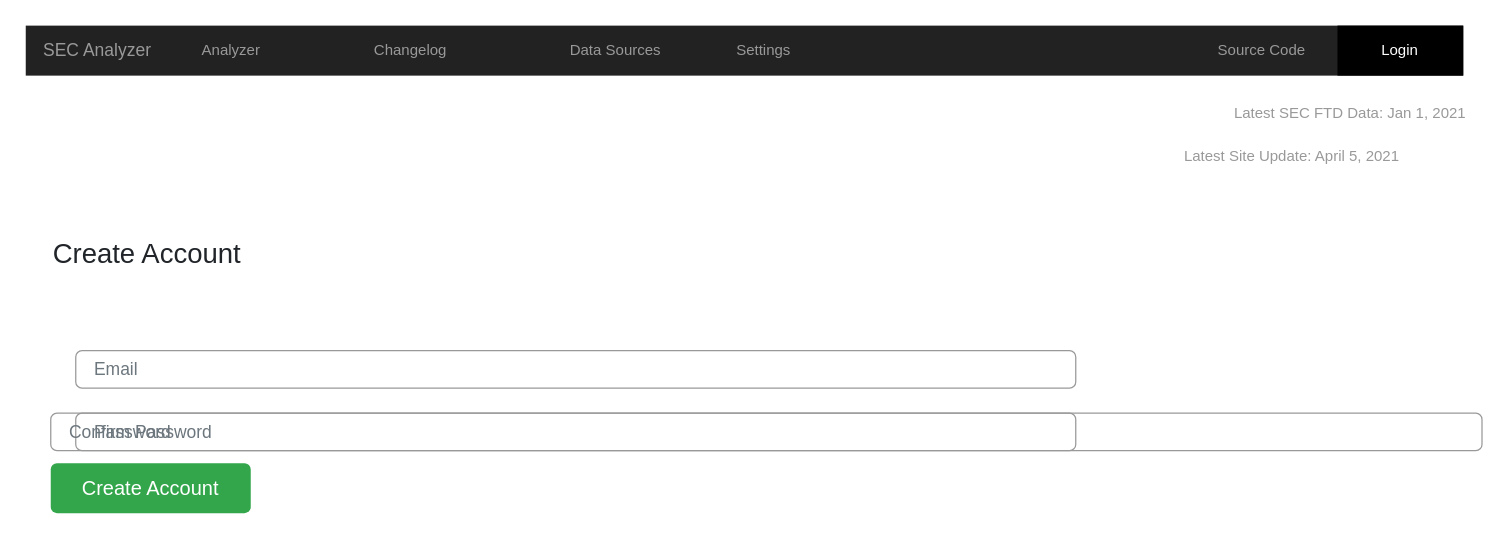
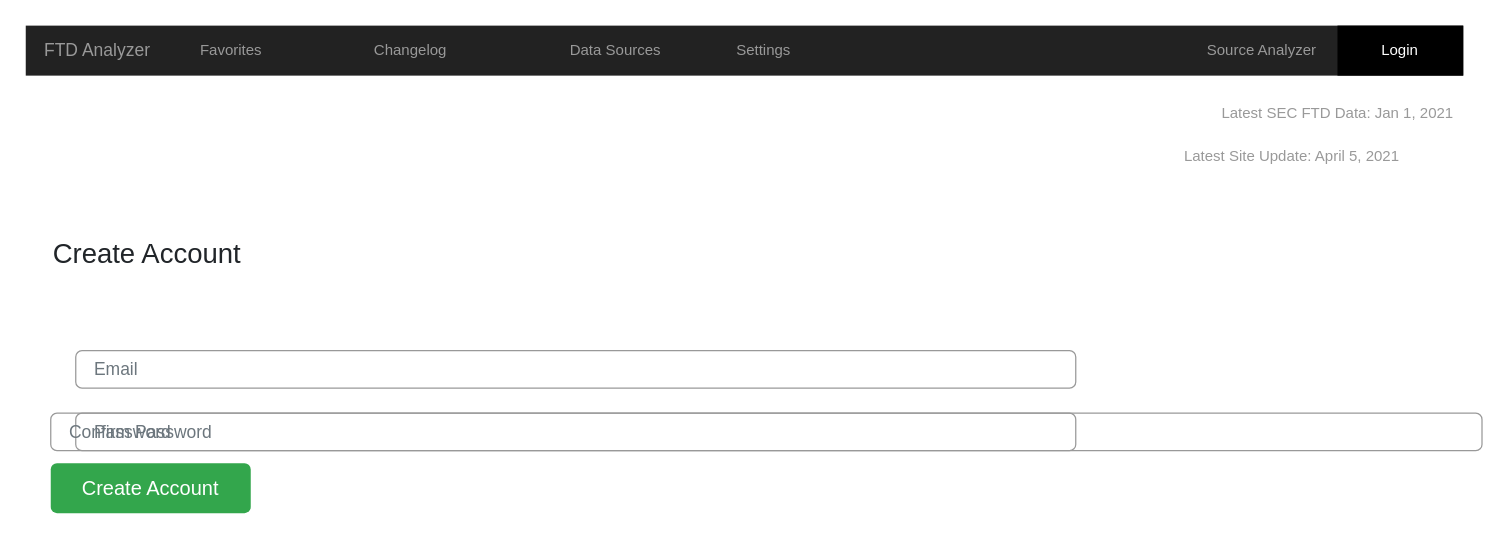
(98, 51) -> (98, 51)
(231, 51) -> (231, 51)
(1262, 51) -> (1262, 51)
(1351, 113) -> (1338, 113)
